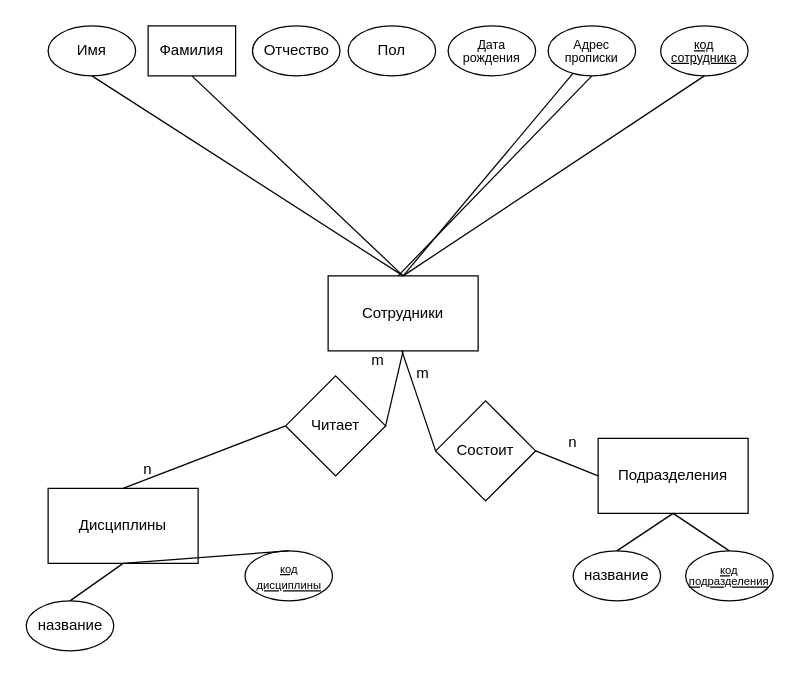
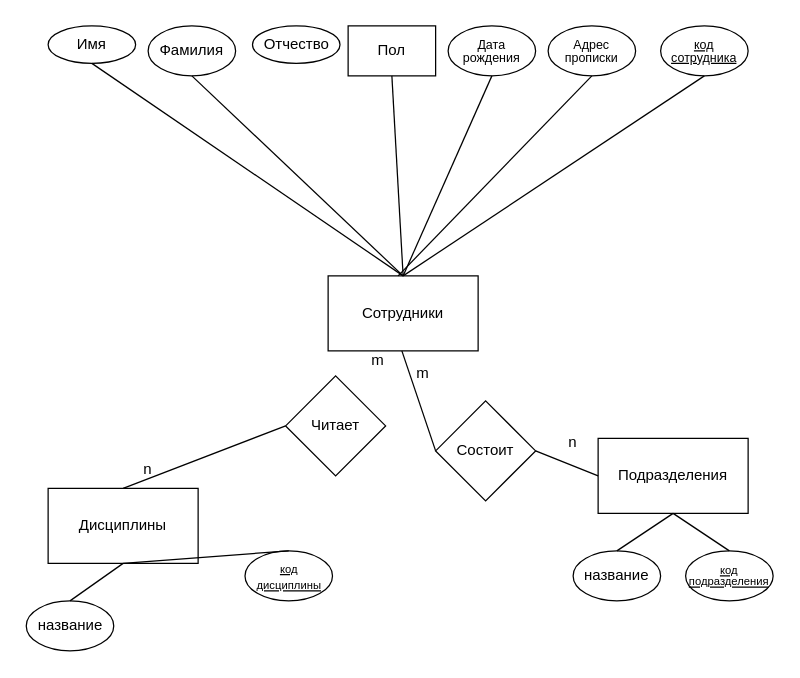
(92, 51) -> (92, 44)
(192, 51) -> (192, 51)
(296, 51) -> (296, 44)
(392, 51) -> (392, 51)
(515, 142) -> (397, 172)
none -> (451, 168)
(394, 392) -> none
